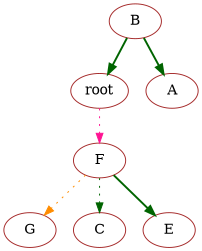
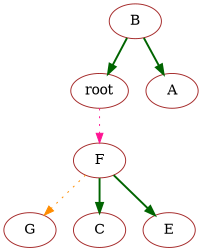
(100, 191) -> (100, 191)
